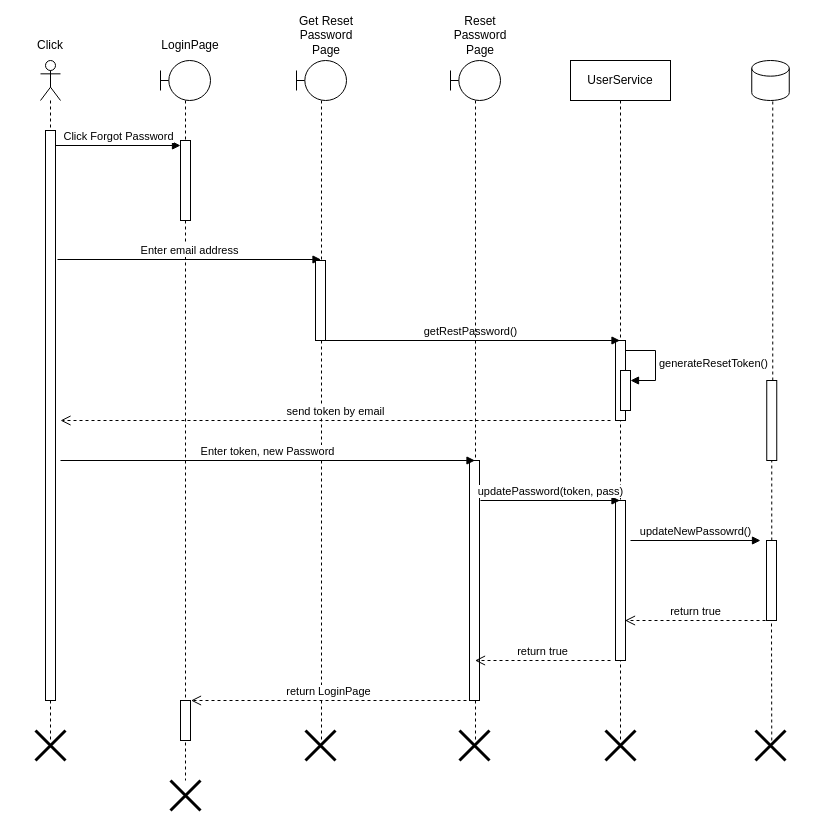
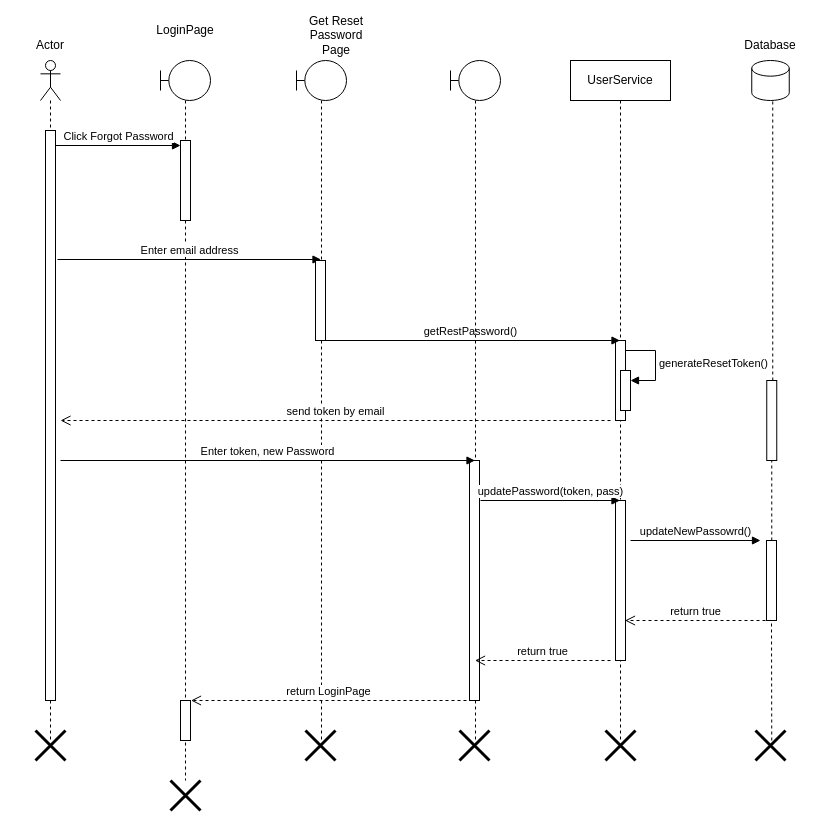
(327, 36) -> (337, 36)
(481, 36) -> none
(51, 46) -> (51, 46)
(191, 46) -> (186, 31)
none -> (771, 46)
